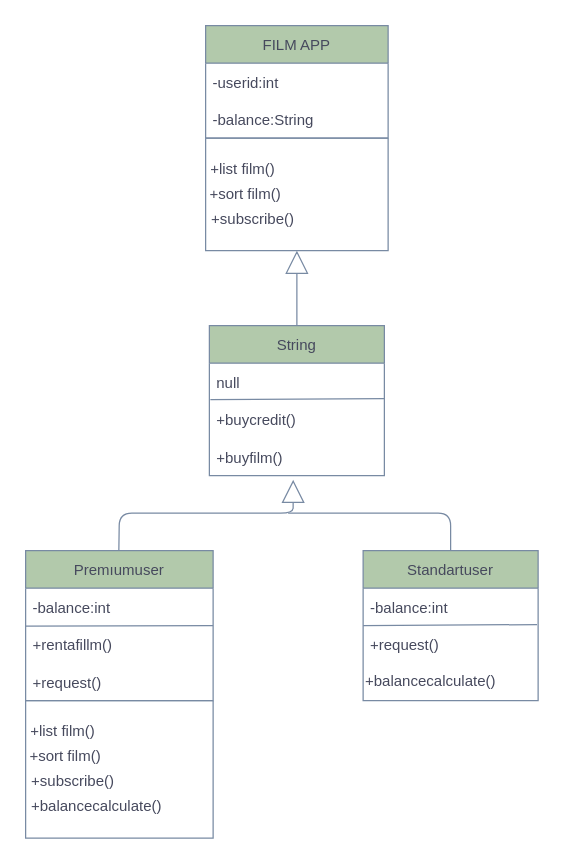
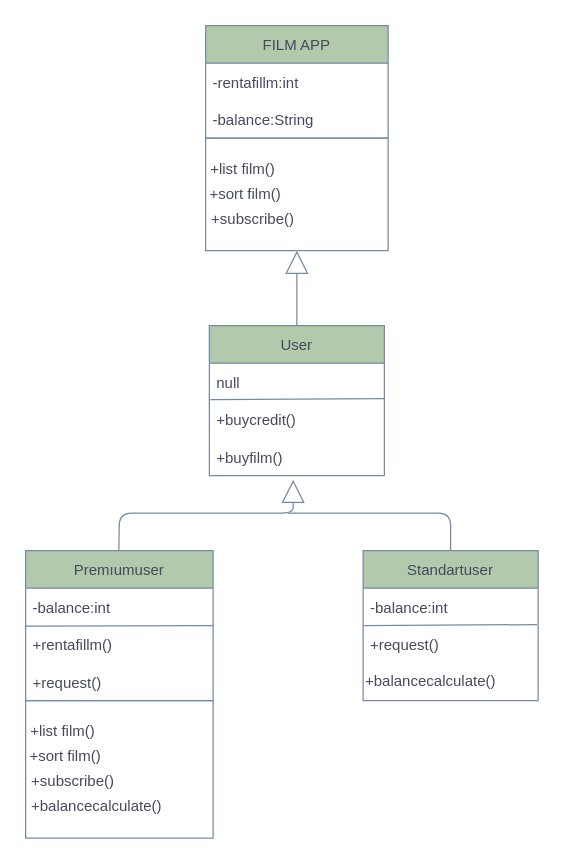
(253, 83) -> (266, 83)
(296, 345) -> (296, 345)
